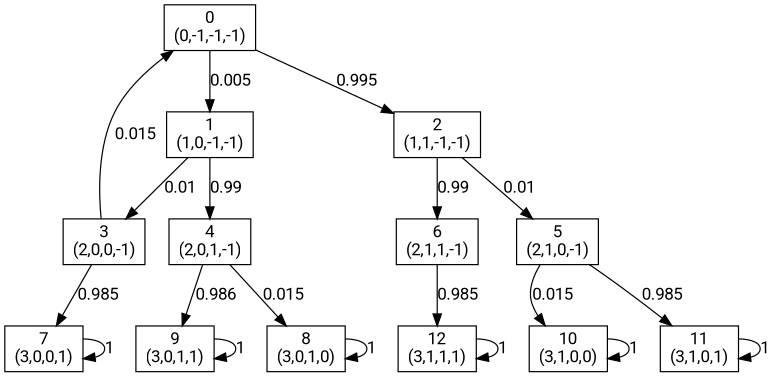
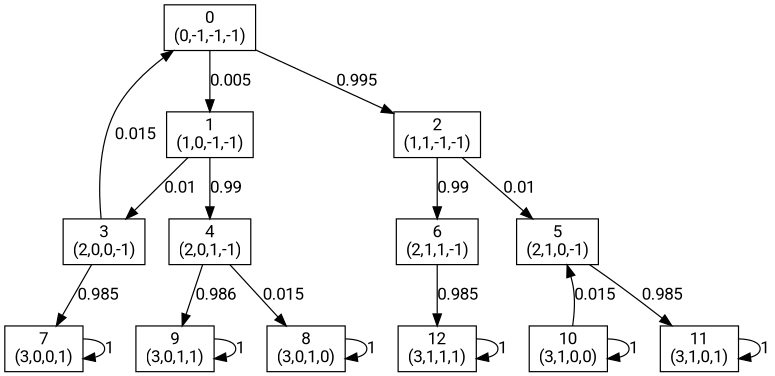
(531, 290) -> (574, 301)
